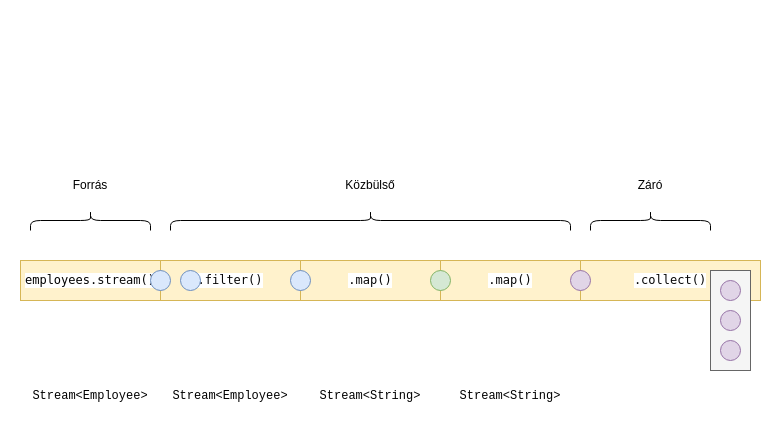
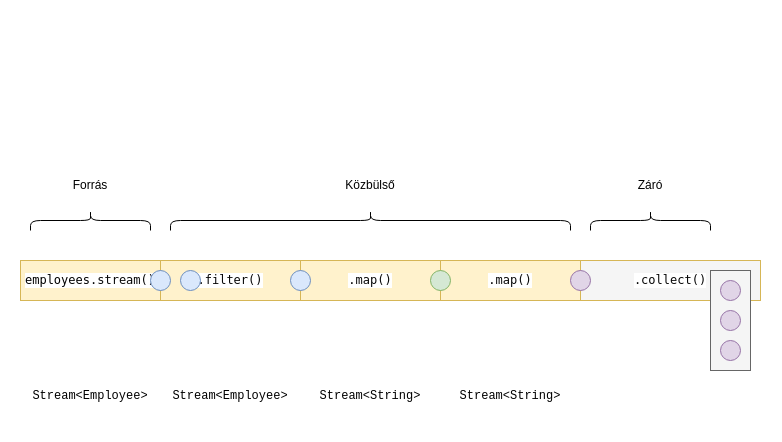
(671, 281) -> (671, 281)
